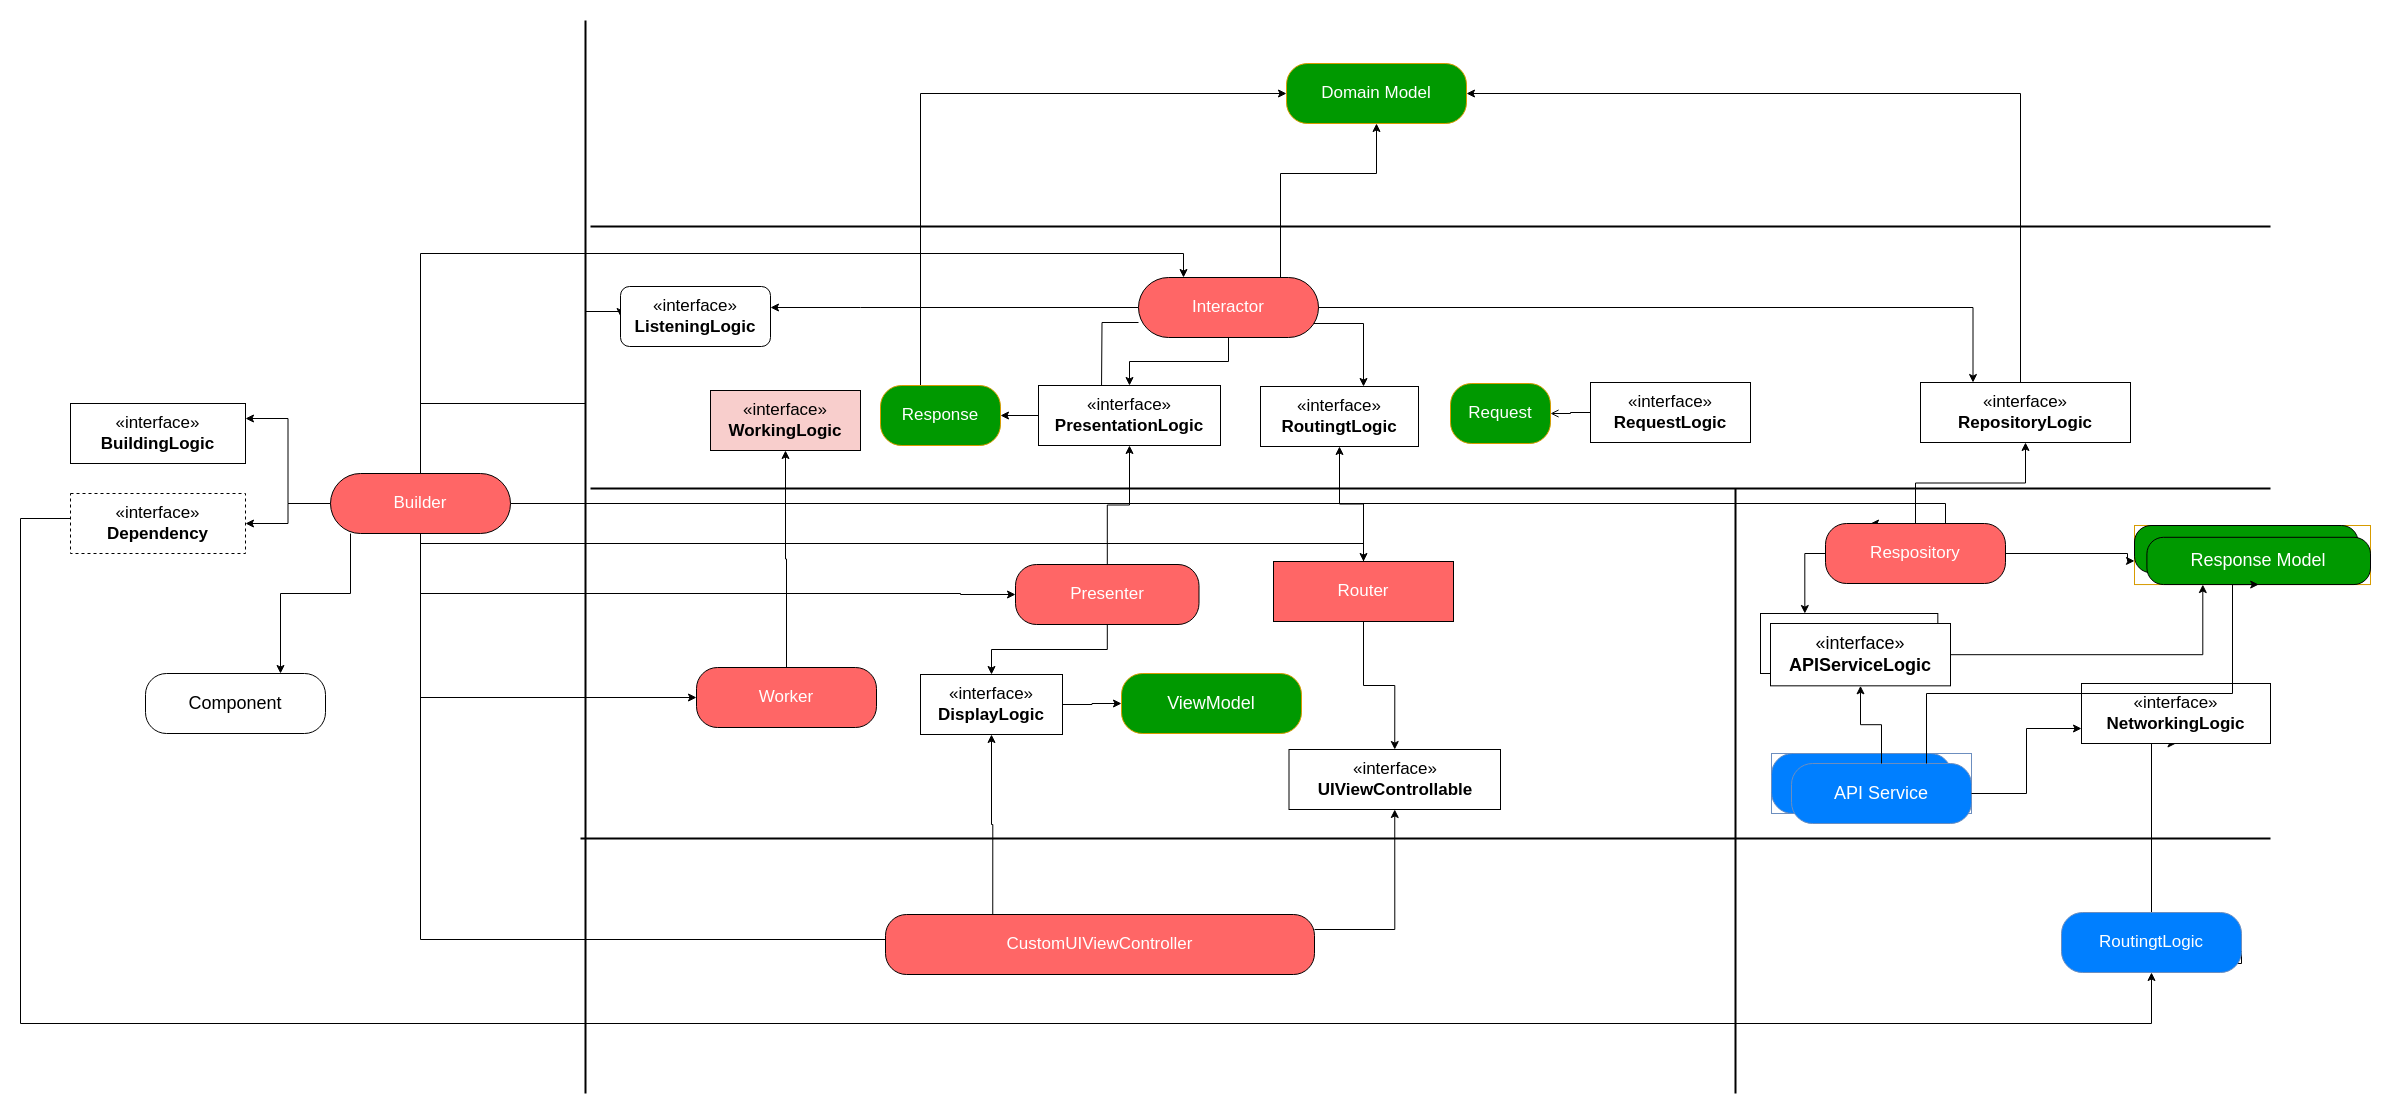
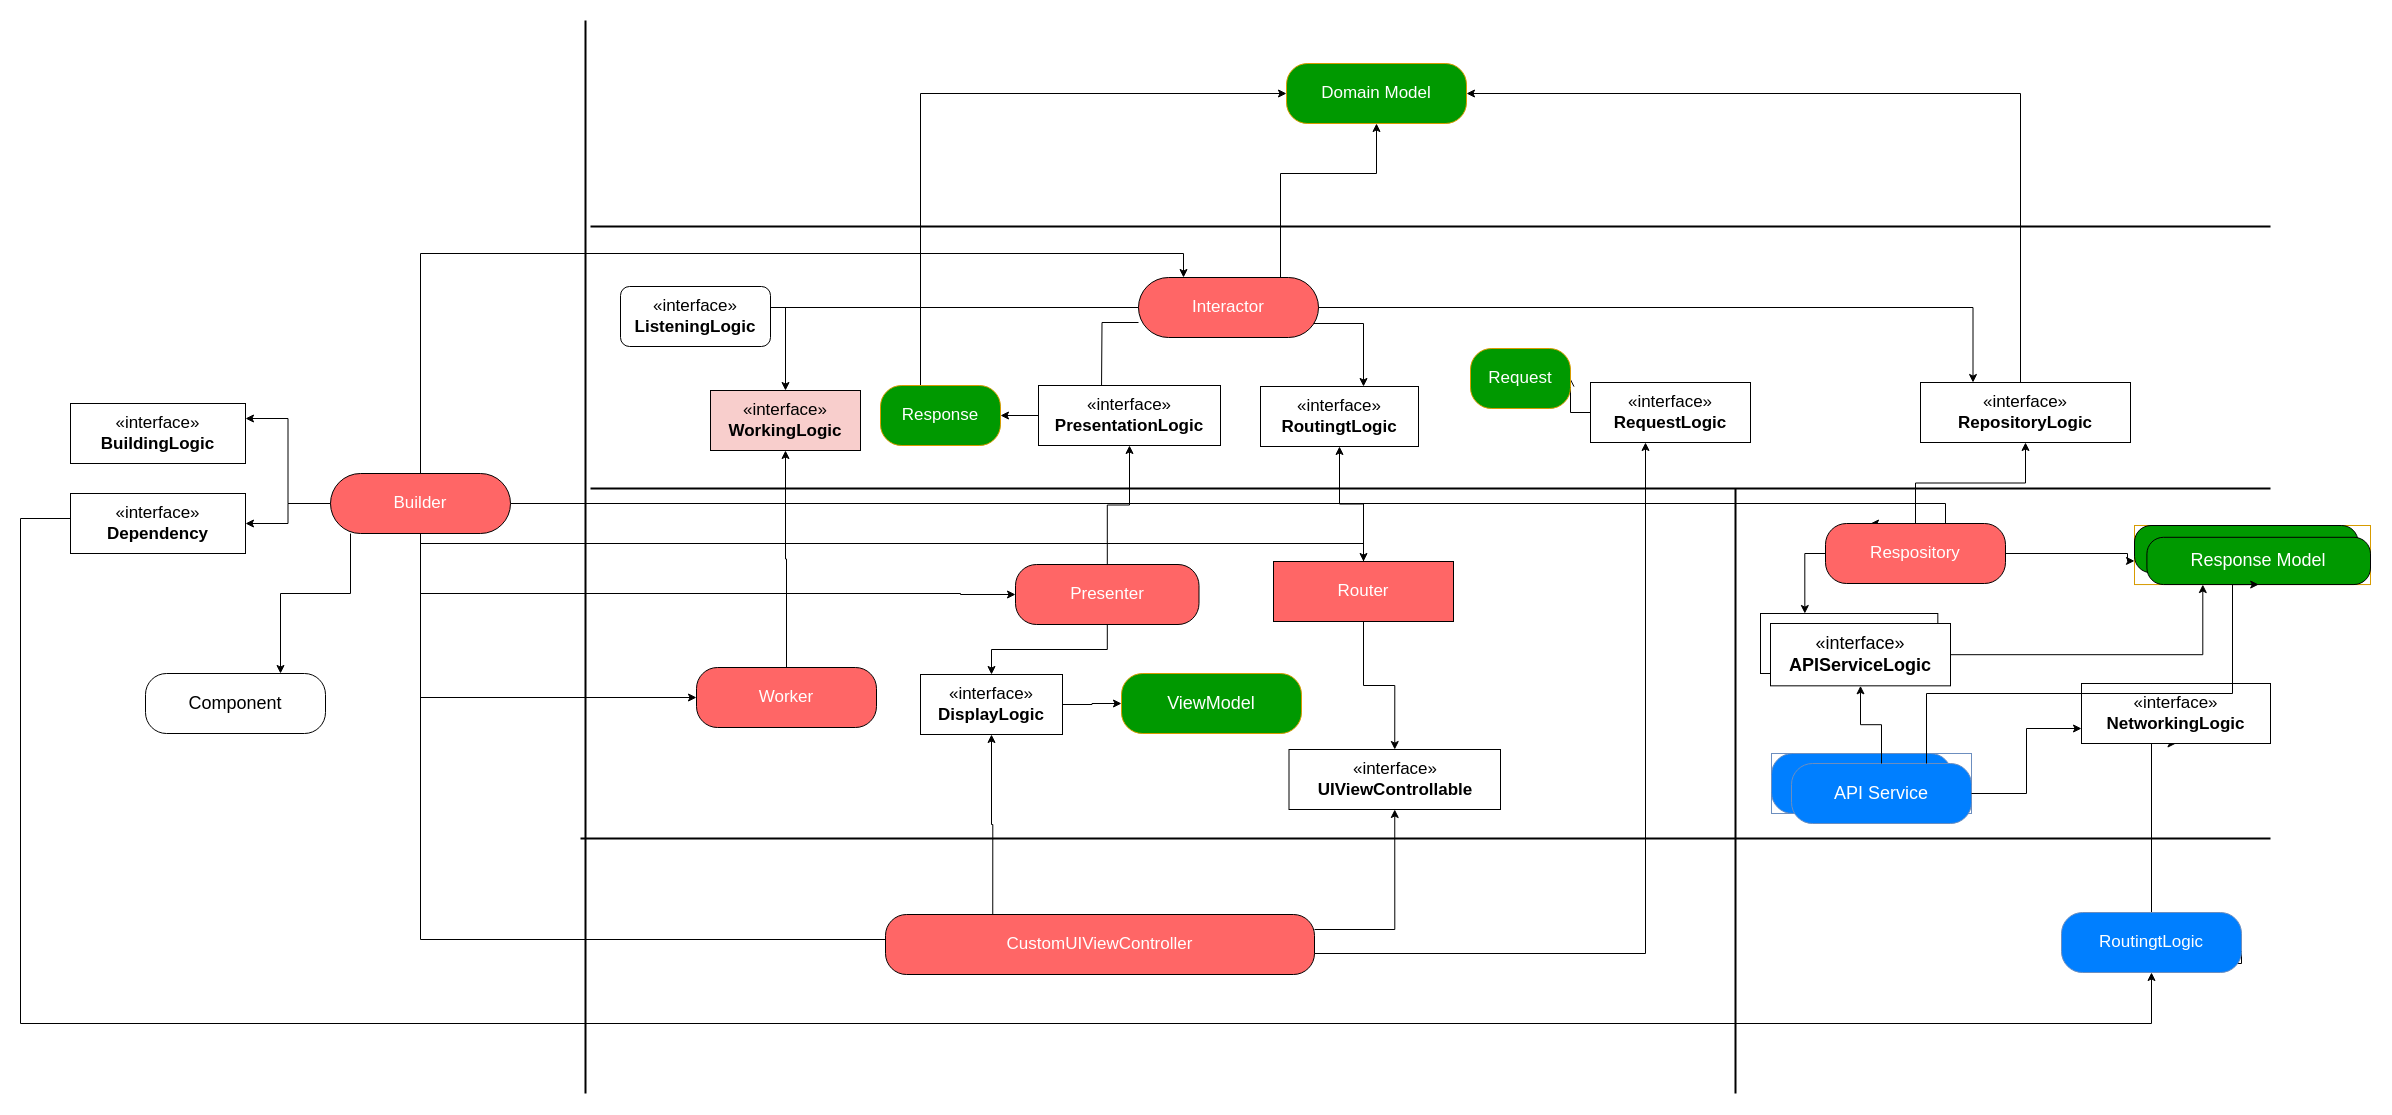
(780, 308) -> (777, 308)
(1183, 362) -> (786, 346)
(503, 404) -> none
(1501, 414) -> (1521, 379)
(158, 524) -> (158, 524)
none -> (1646, 868)
